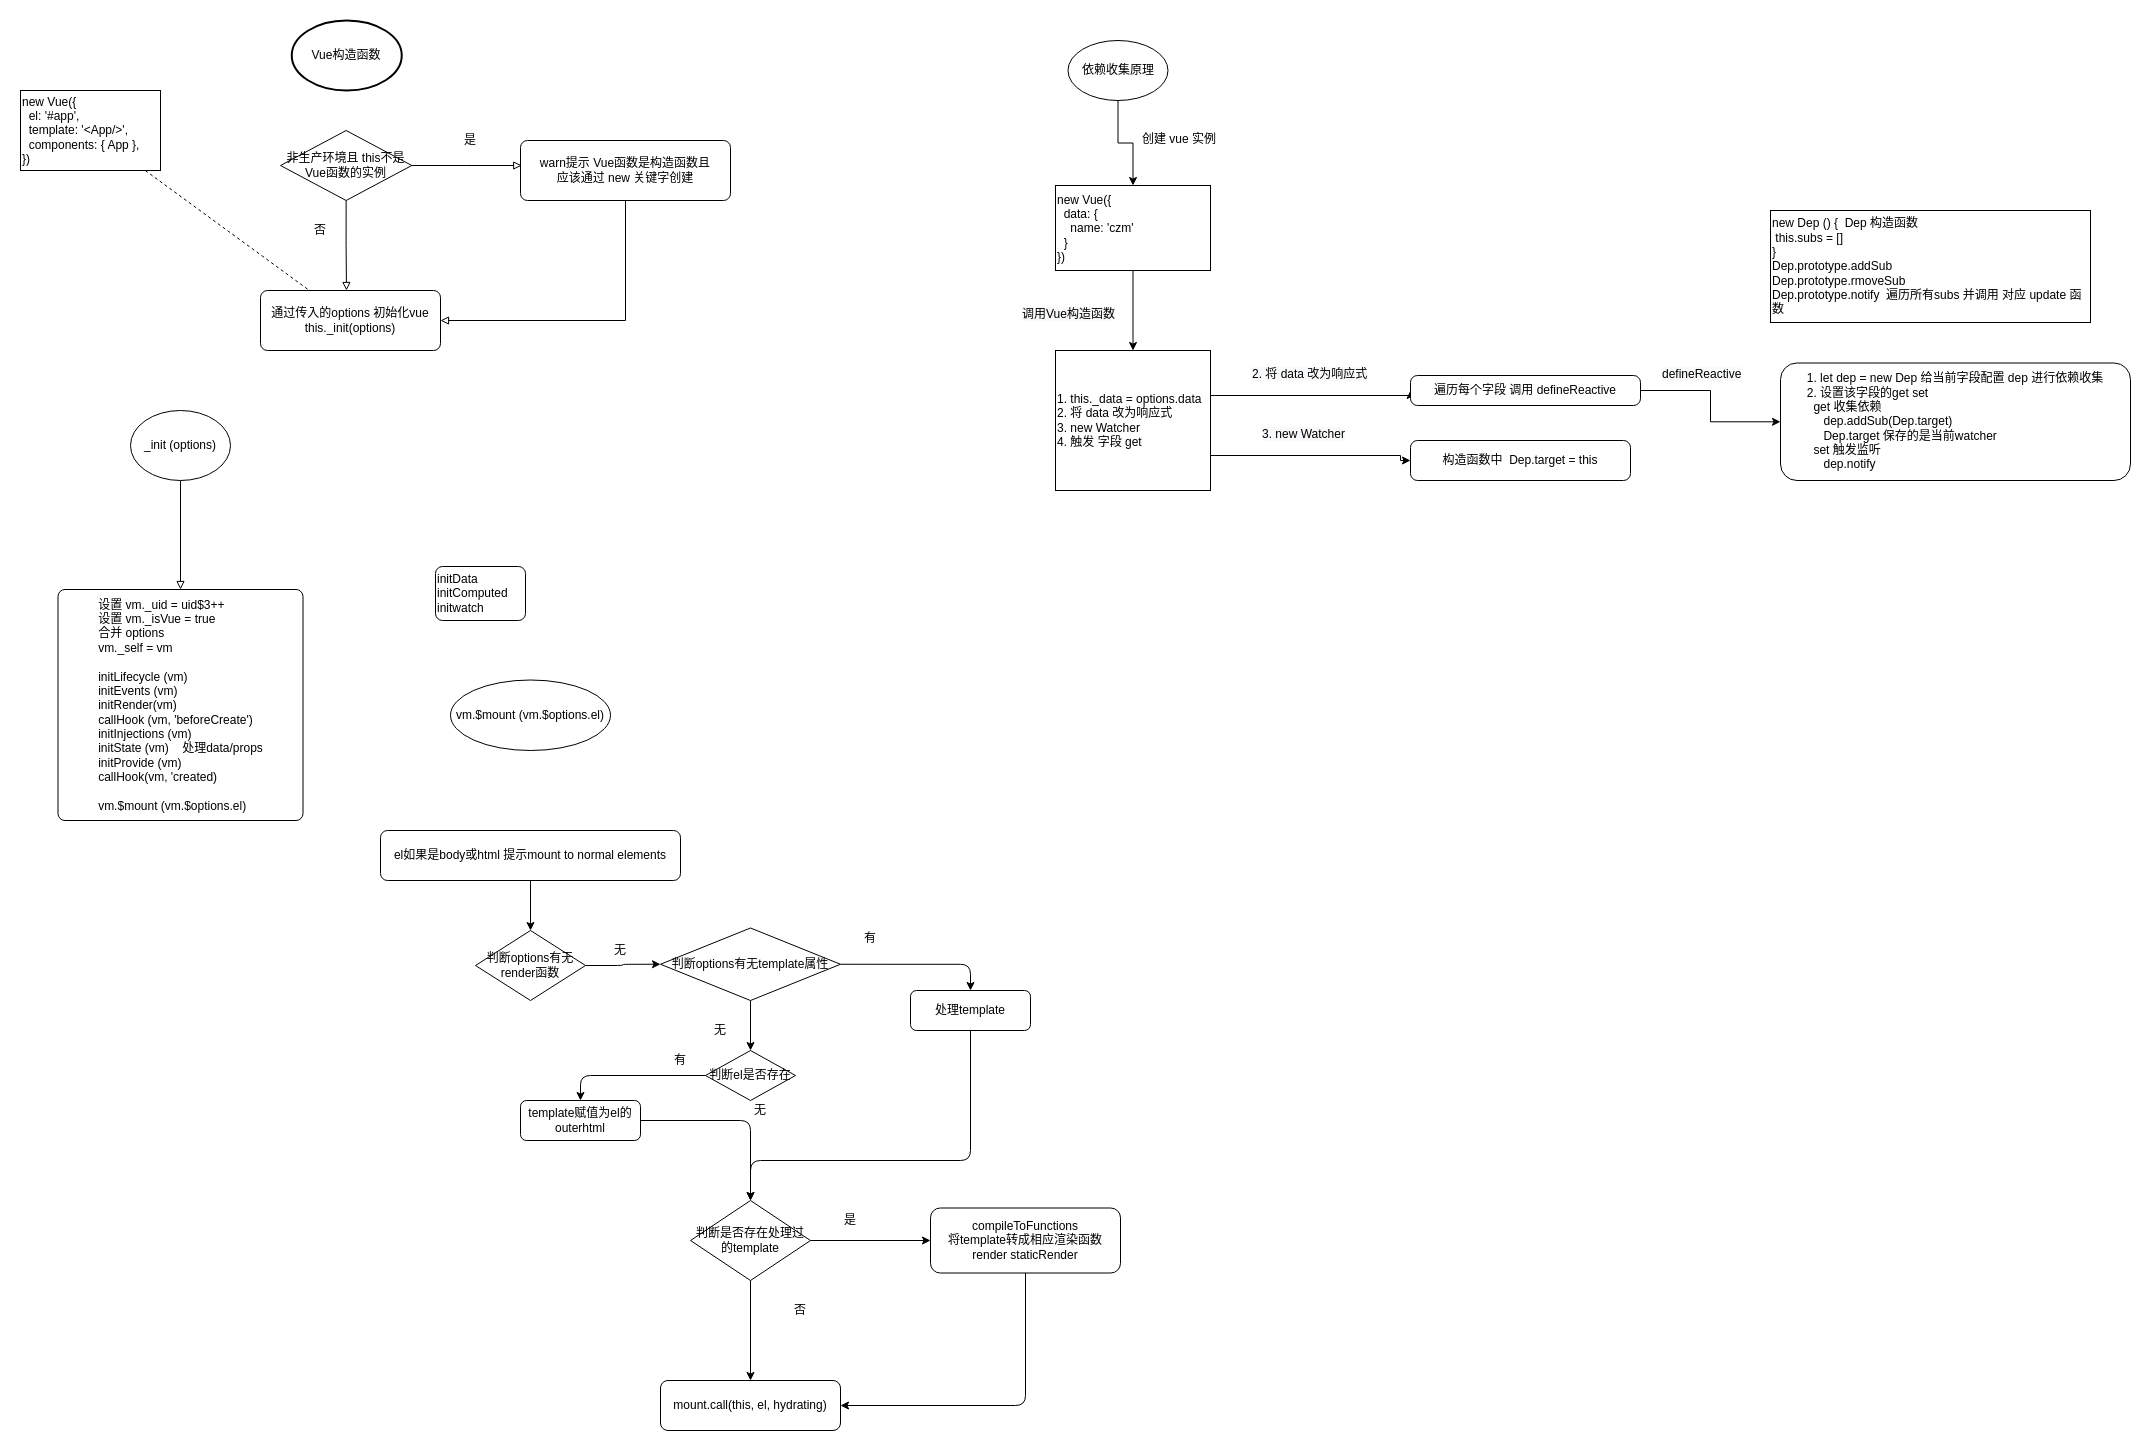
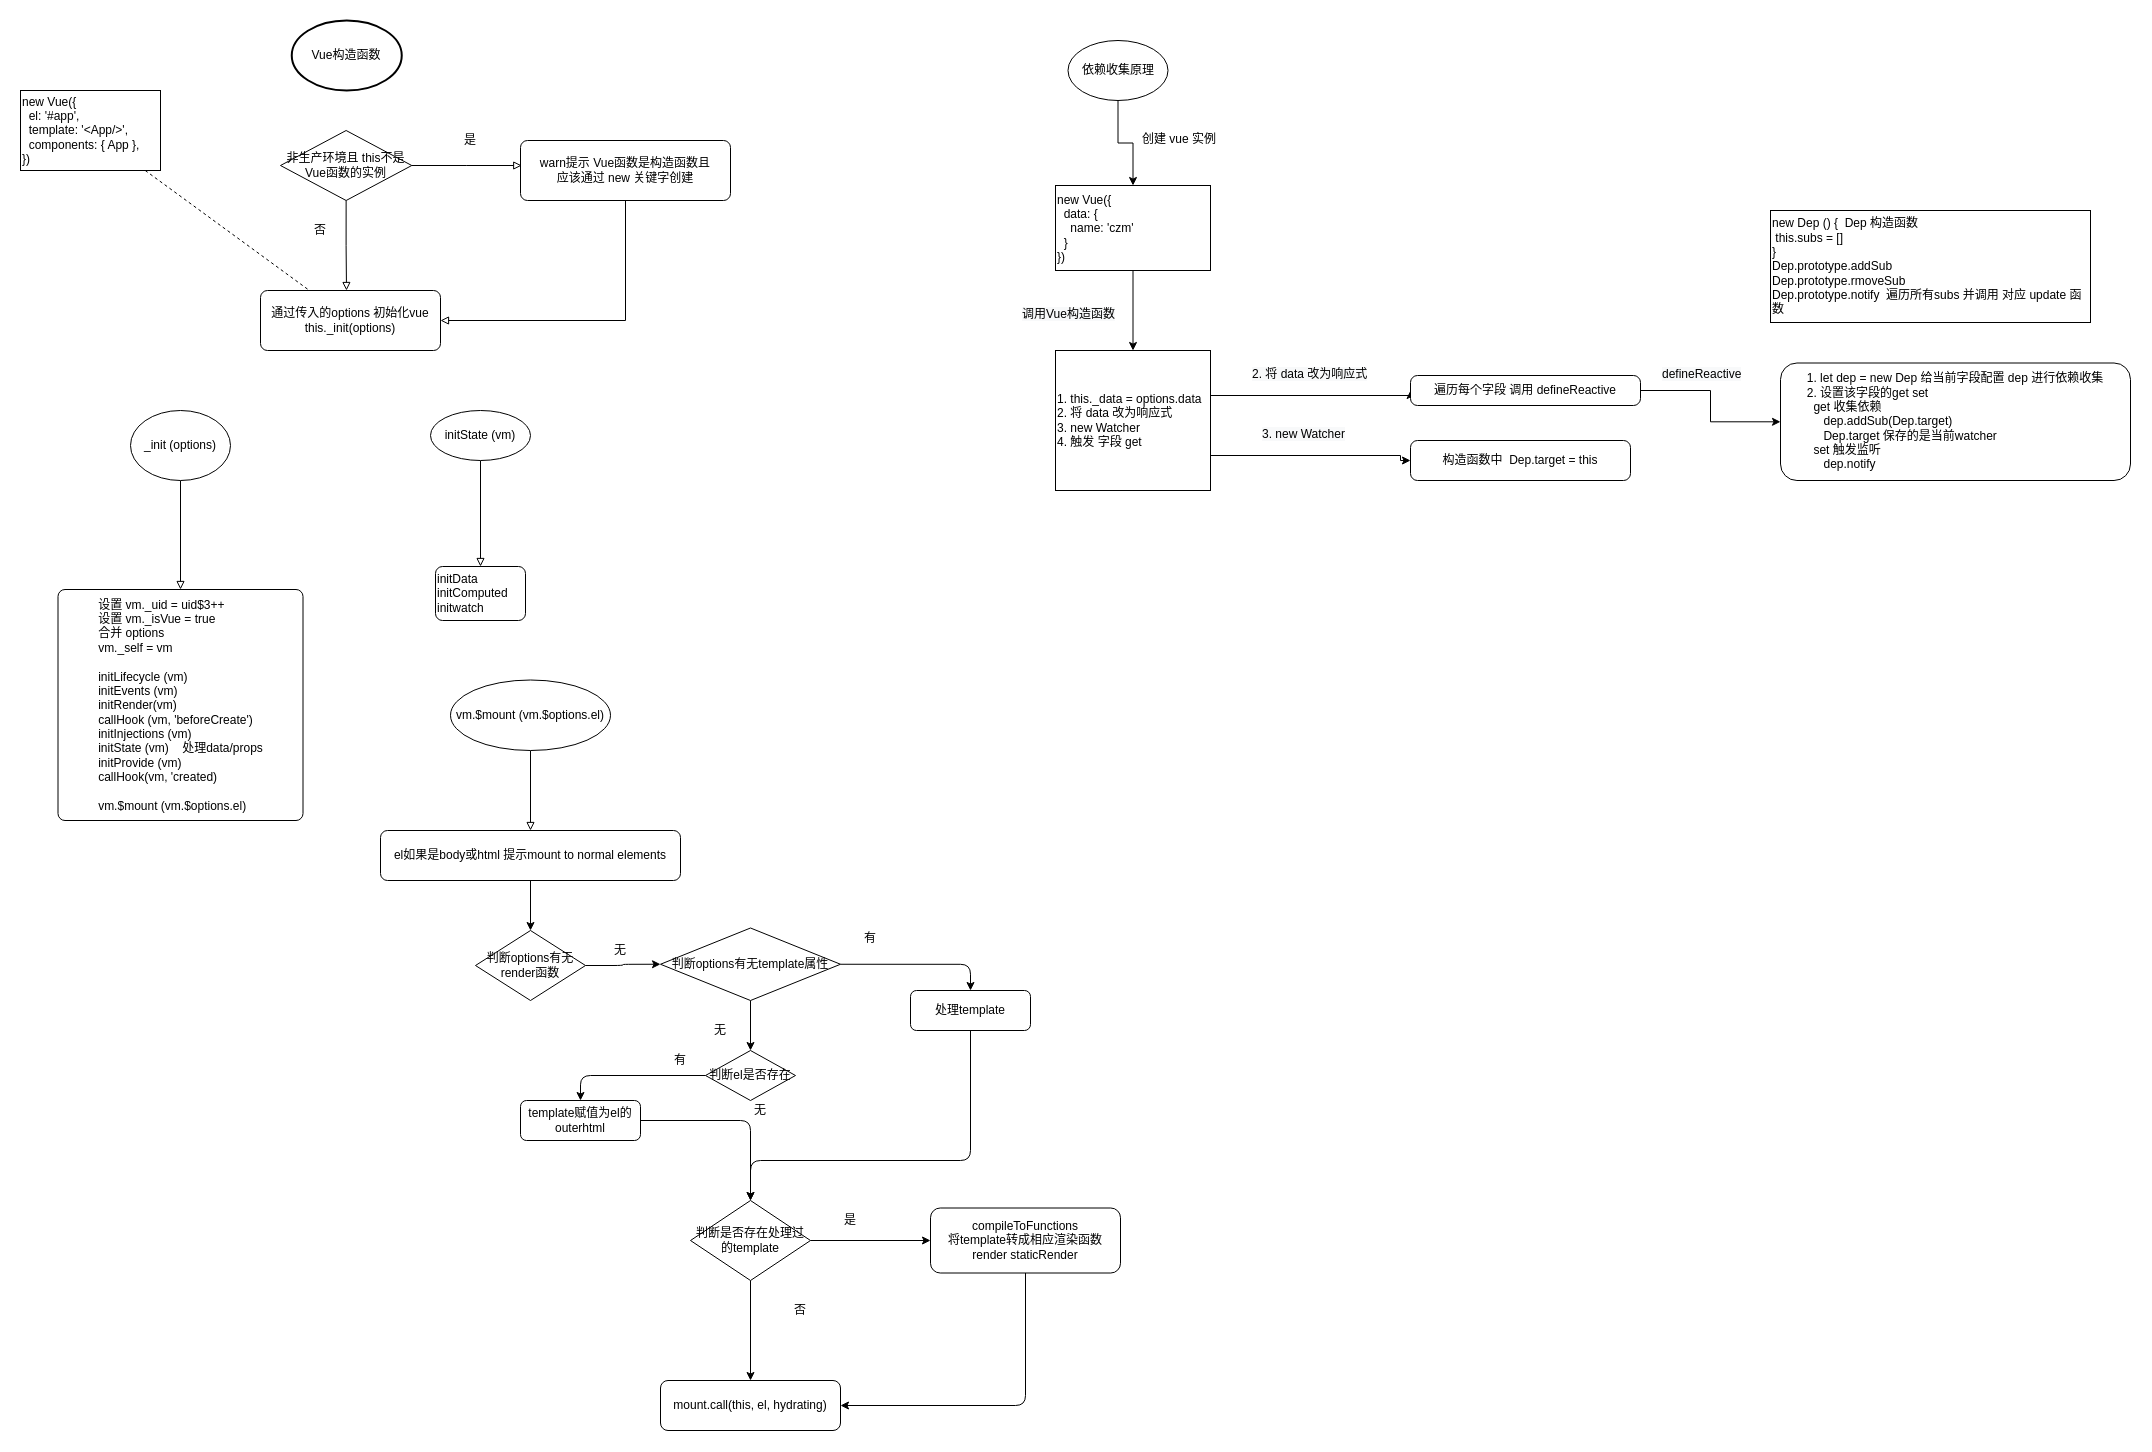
none -> (481, 436)
none -> (481, 509)
none -> (531, 786)
